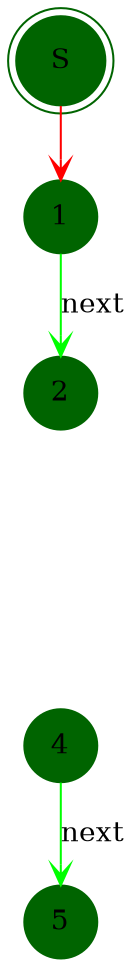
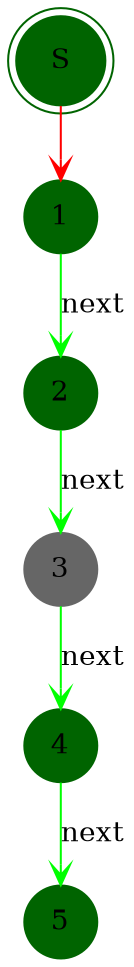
none -> (61, 569)
